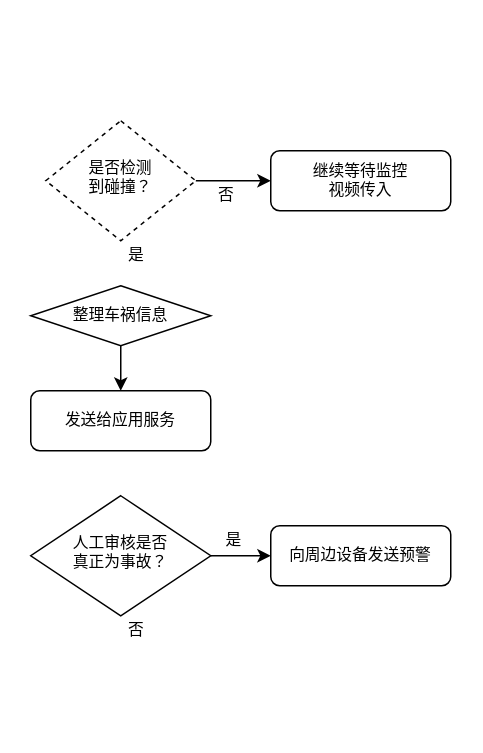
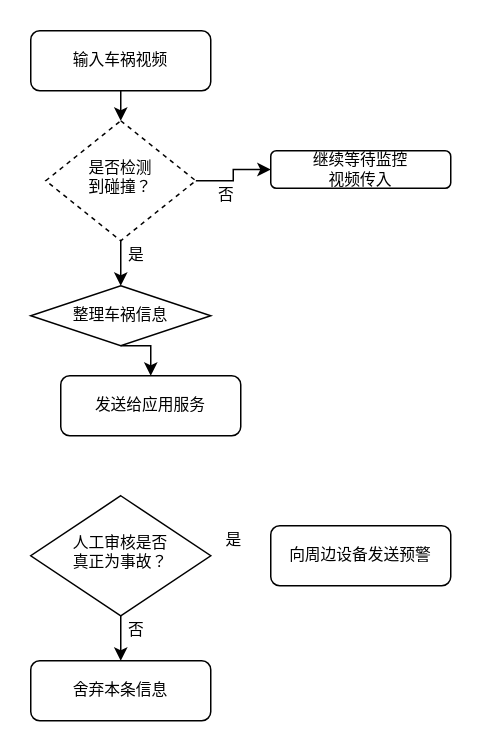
none -> (121, 61)
none -> (121, 101)
(361, 181) -> (361, 170)
none -> (121, 269)
(121, 421) -> (151, 406)
(236, 556) -> none
none -> (121, 633)
none -> (121, 691)
